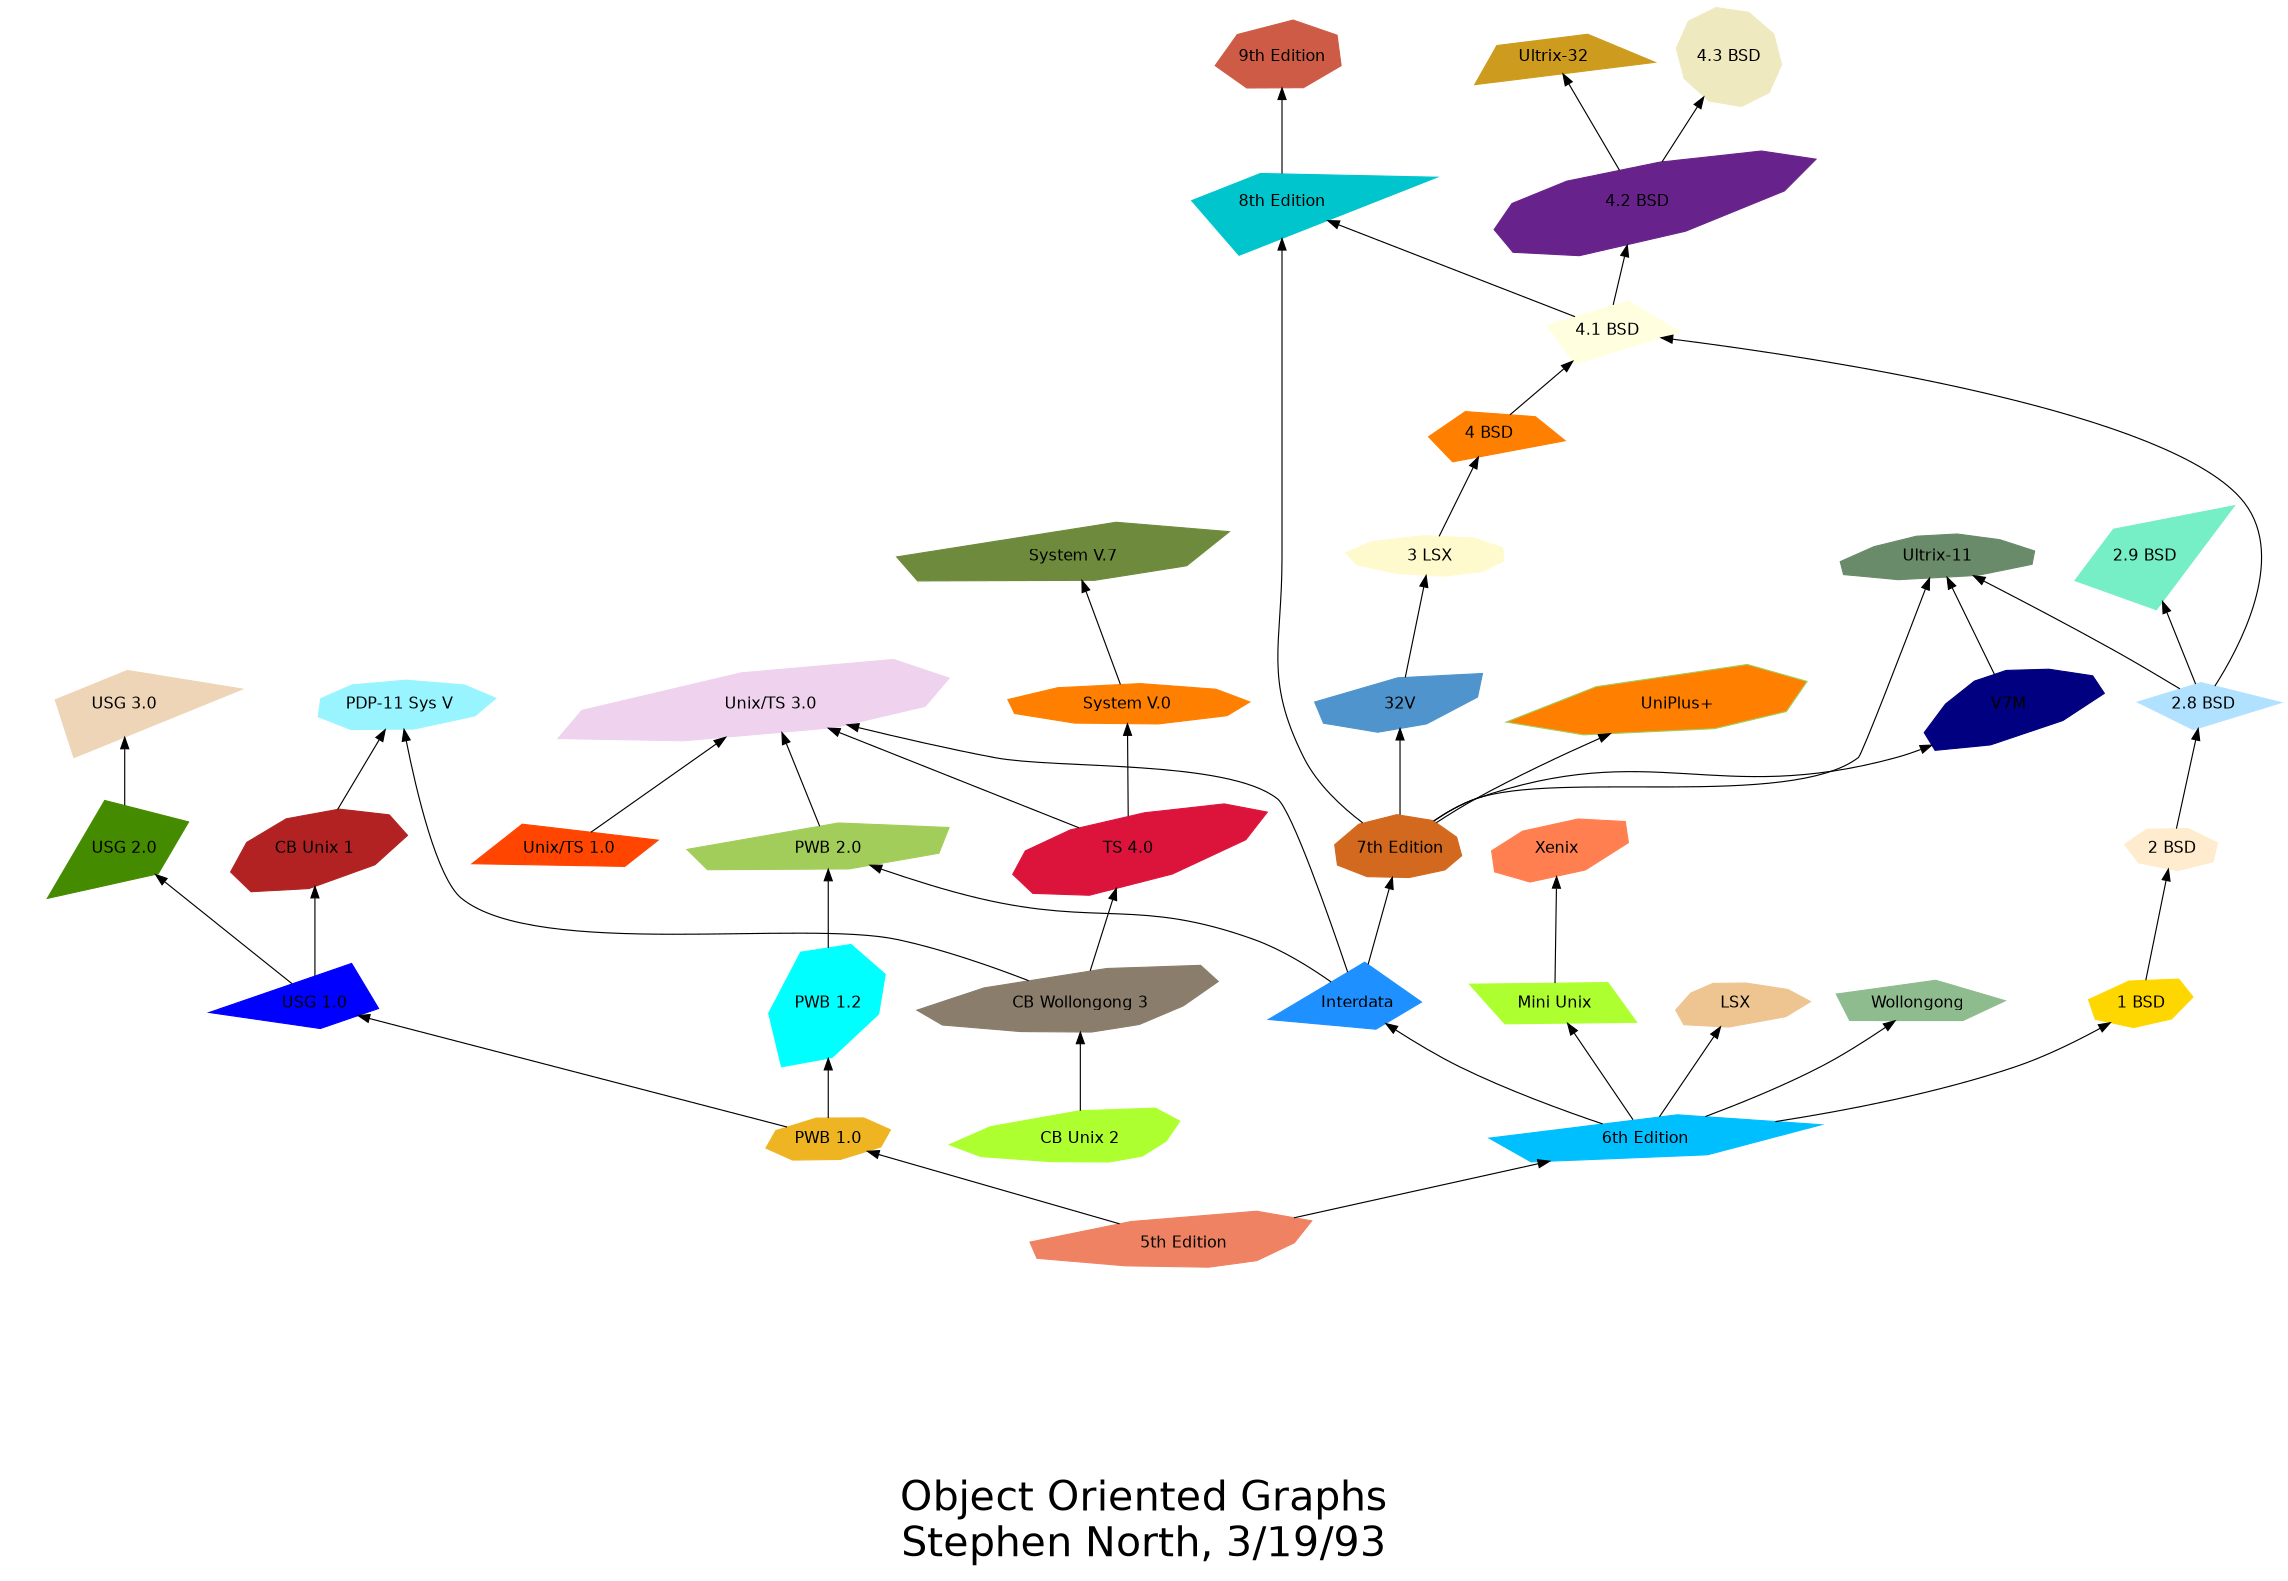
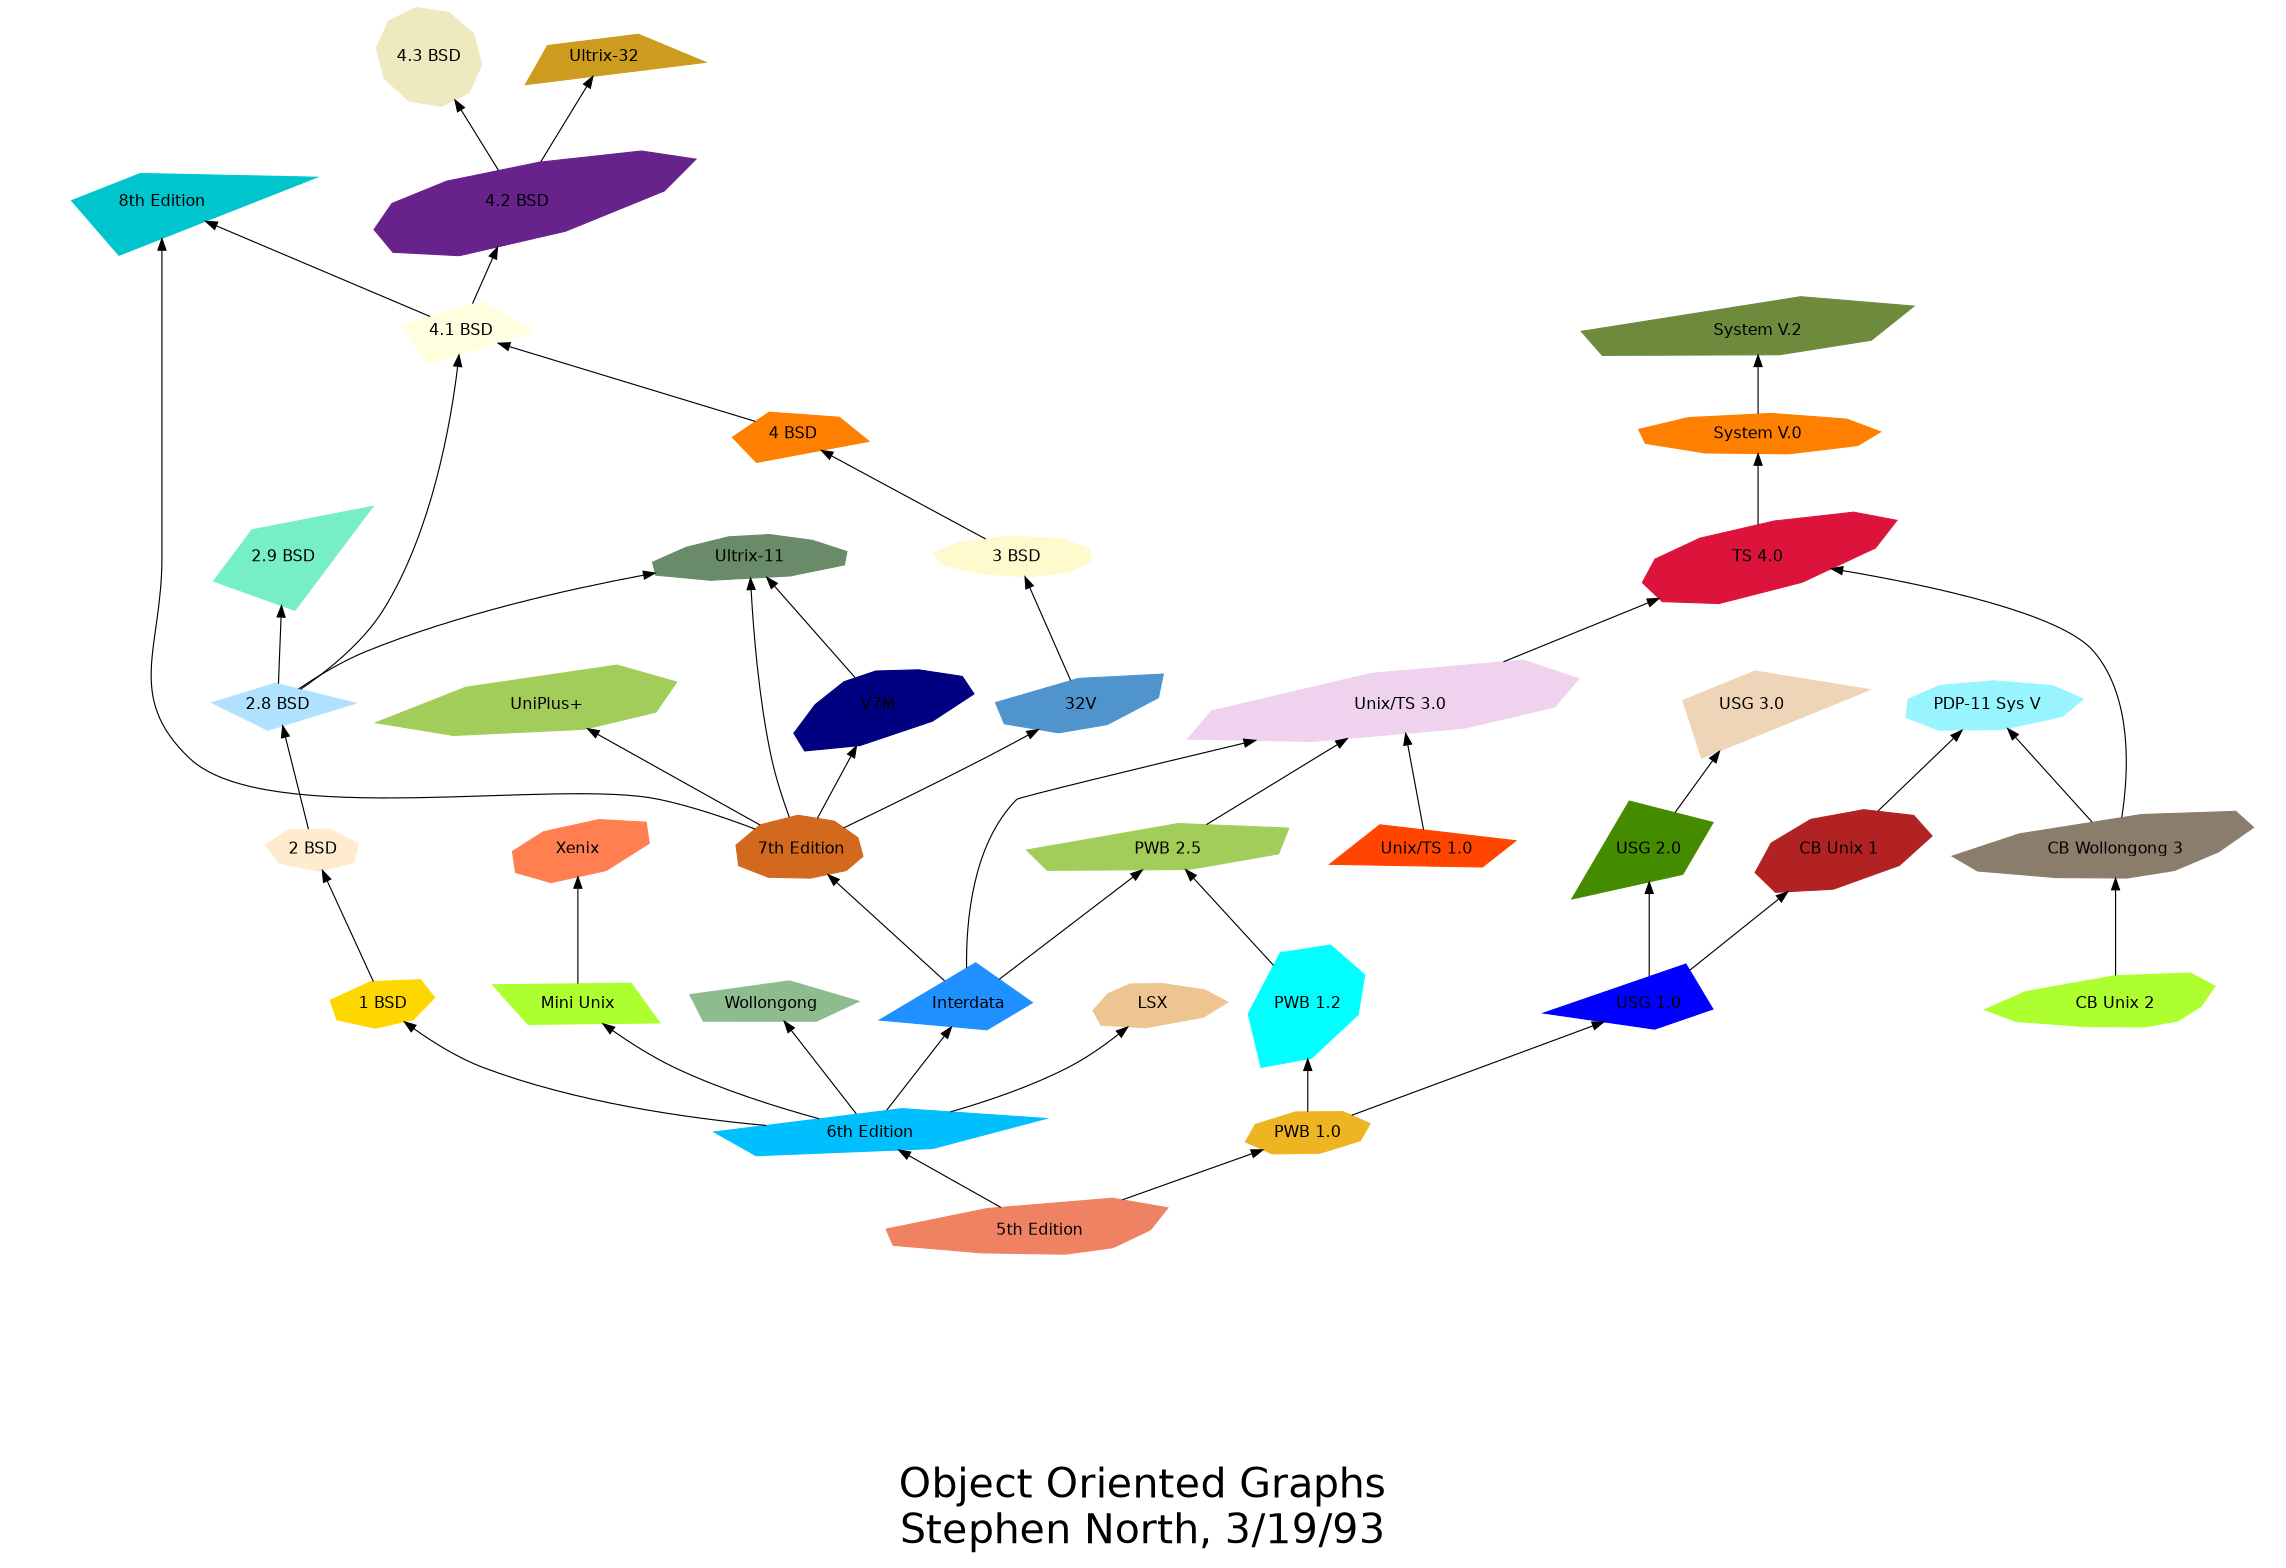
(1282, 57) -> none
(1073, 556) -> (1758, 331)
(1430, 556) -> (1017, 557)
(1677, 704) -> (547, 705)
(959, 780) -> (1576, 632)
(828, 849) -> (1168, 849)
